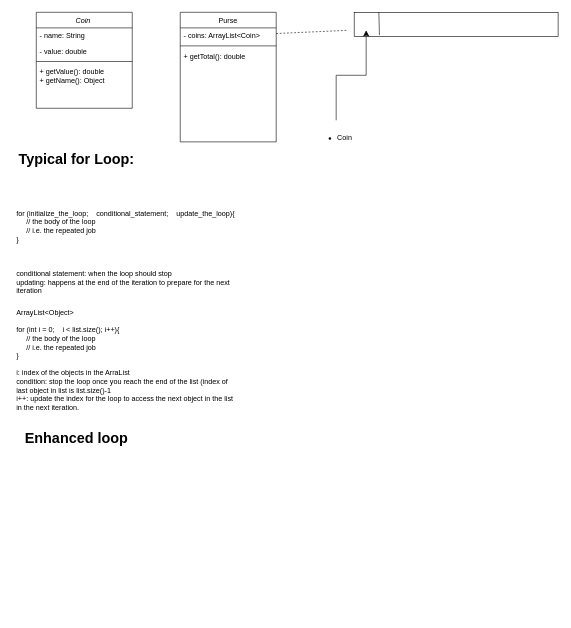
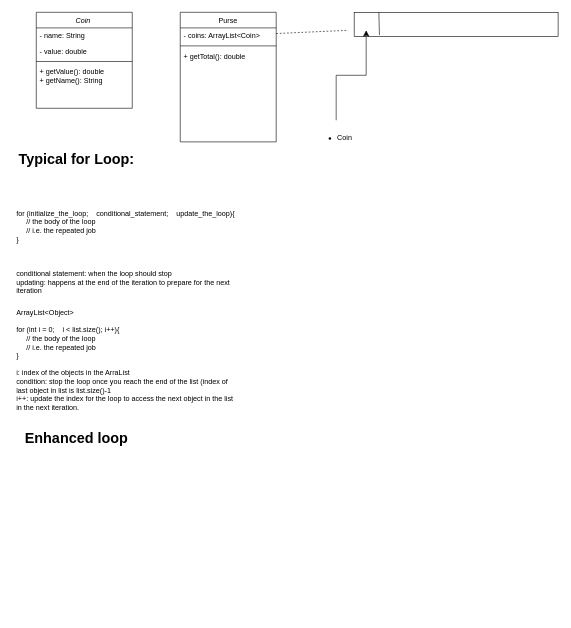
(75, 72) -> (75, 72)
